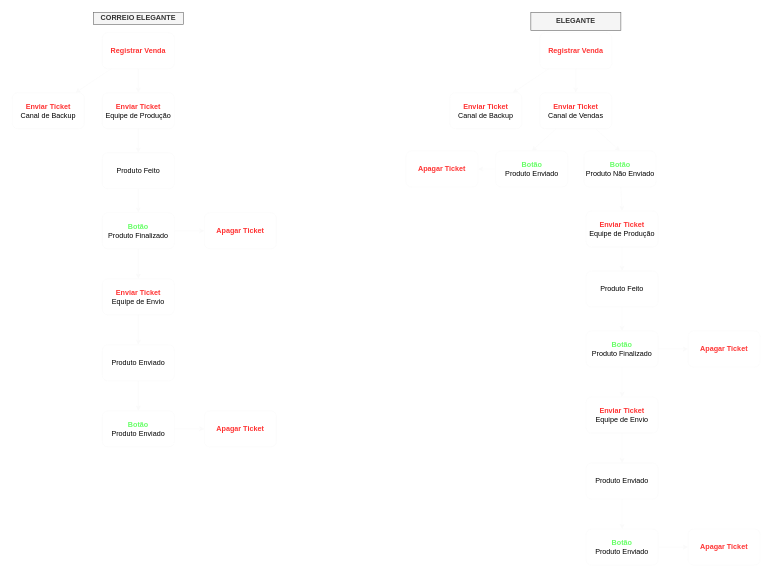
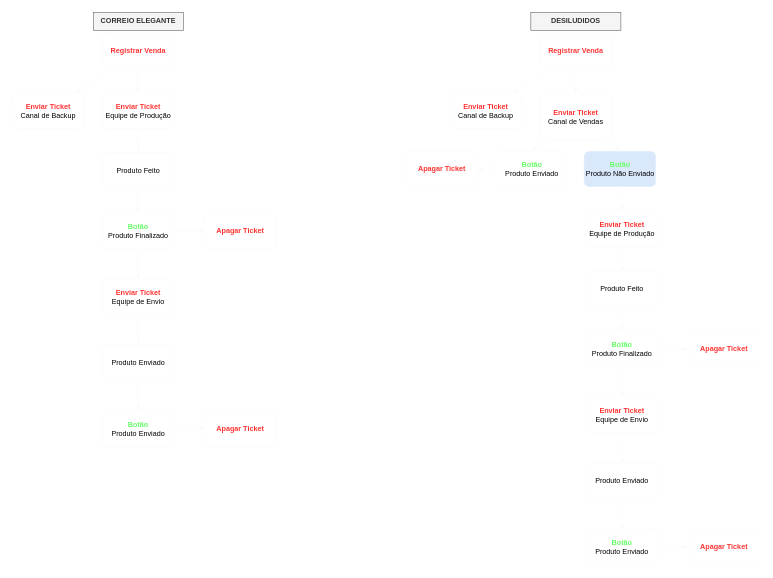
(138, 18) -> (138, 21)
(576, 21) -> (576, 21)
(576, 111) -> (576, 117)
(620, 169) -> (620, 169)
